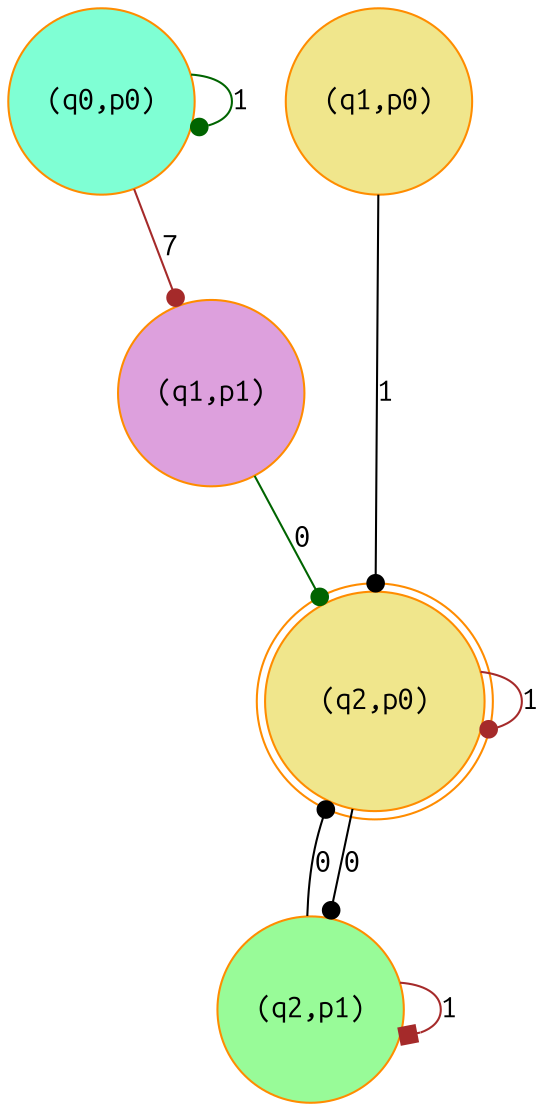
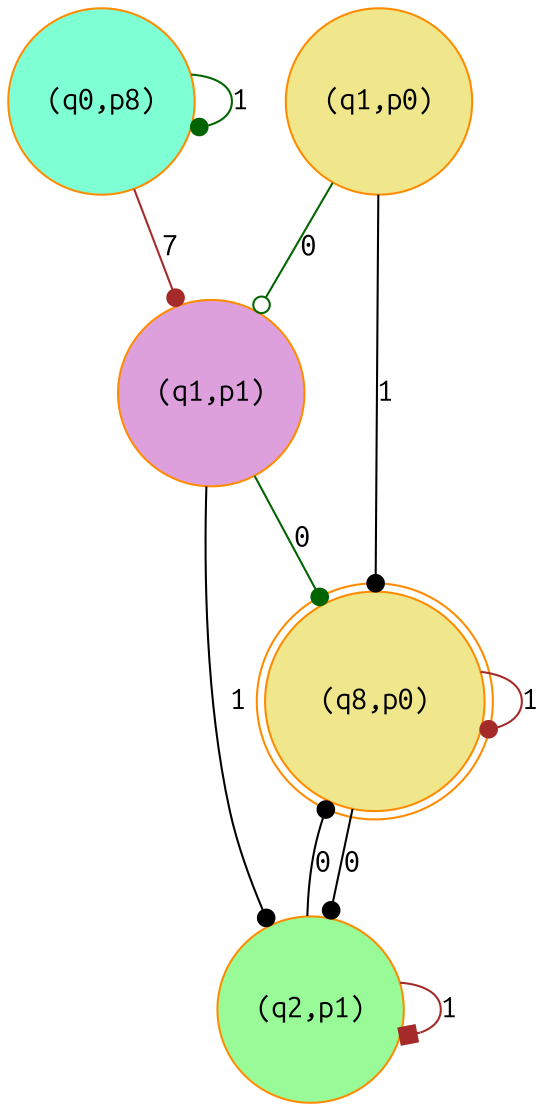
(101, 101) -> (101, 101)
none -> (299, 240)
none -> (213, 701)
(375, 701) -> (375, 701)
